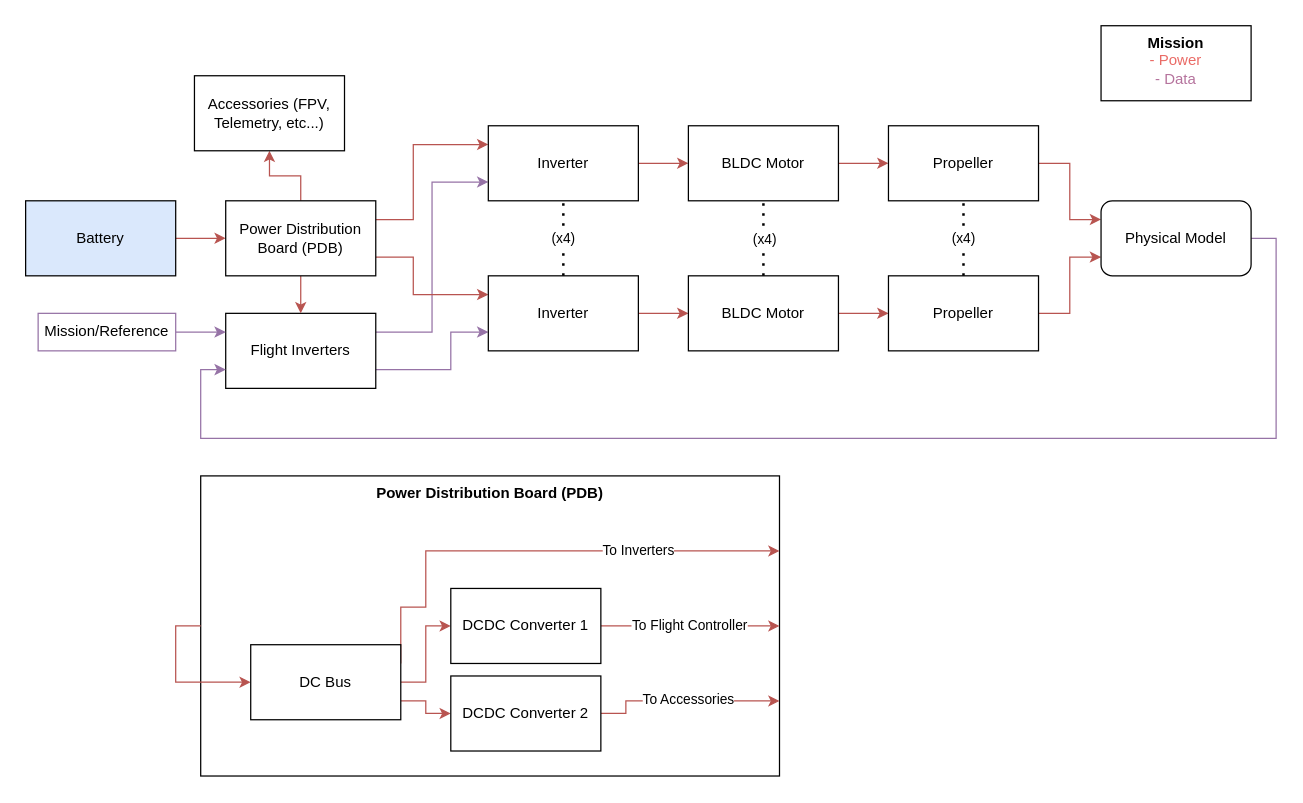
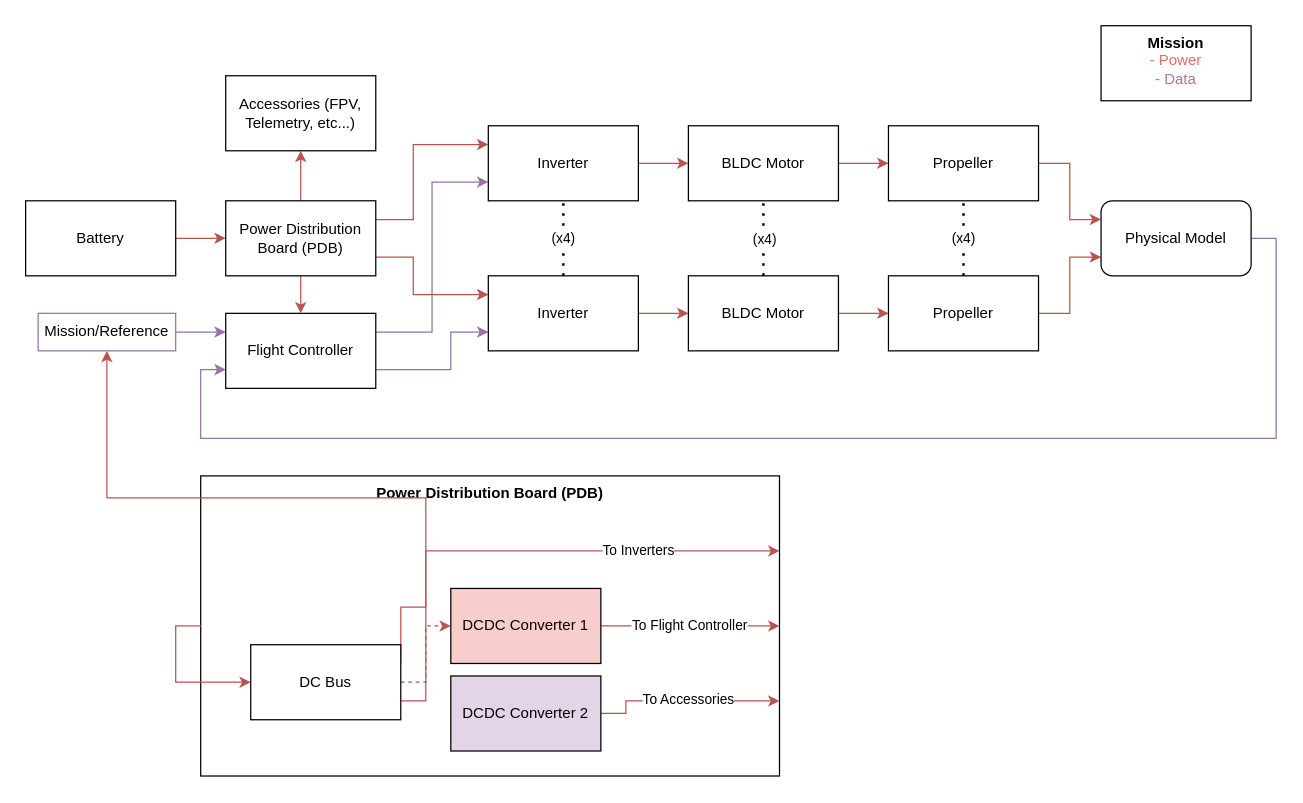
(269, 113) -> (301, 113)
(101, 238) -> (101, 238)
(301, 351) -> (301, 351)
(526, 626) -> (526, 626)
(412, 682) -> (412, 682)
(427, 713) -> (222, 498)
(526, 713) -> (526, 713)
